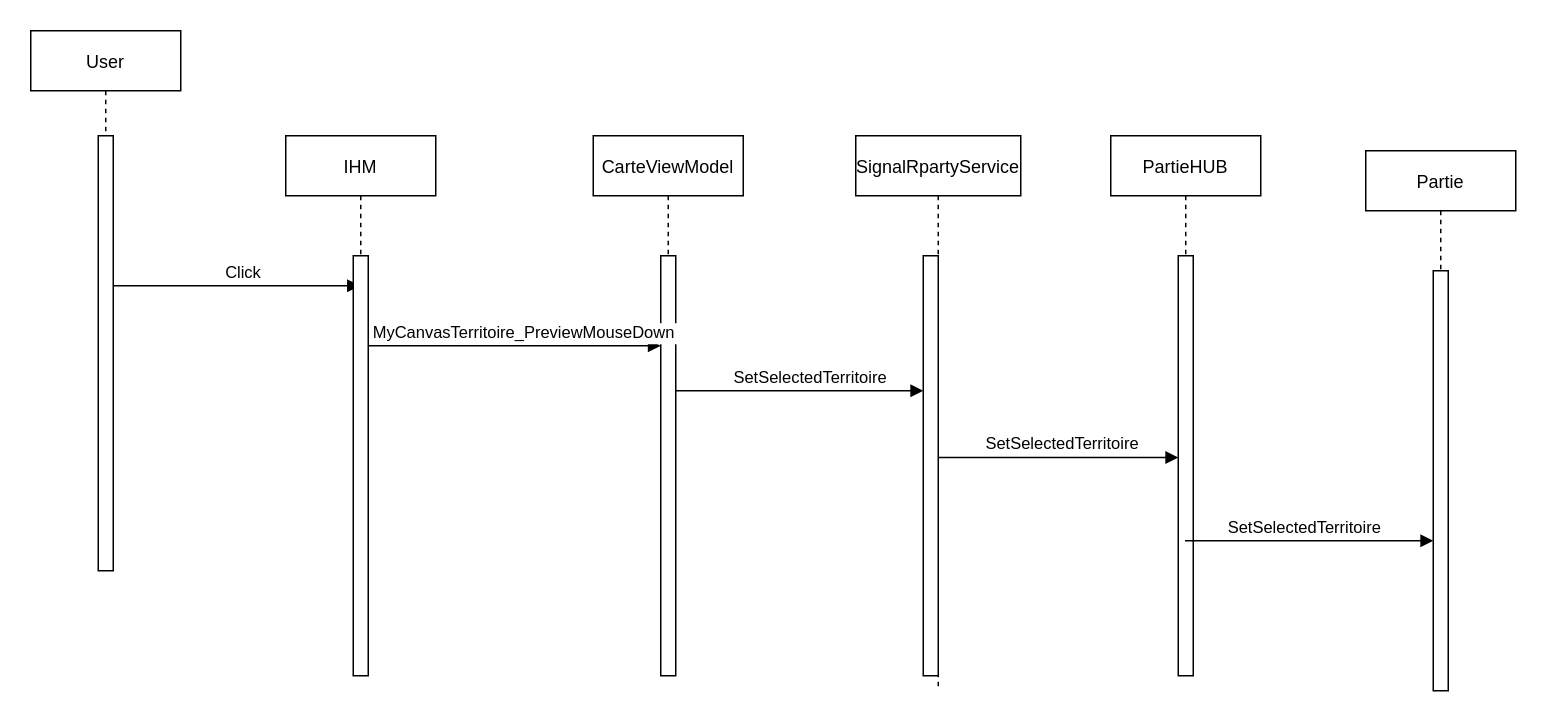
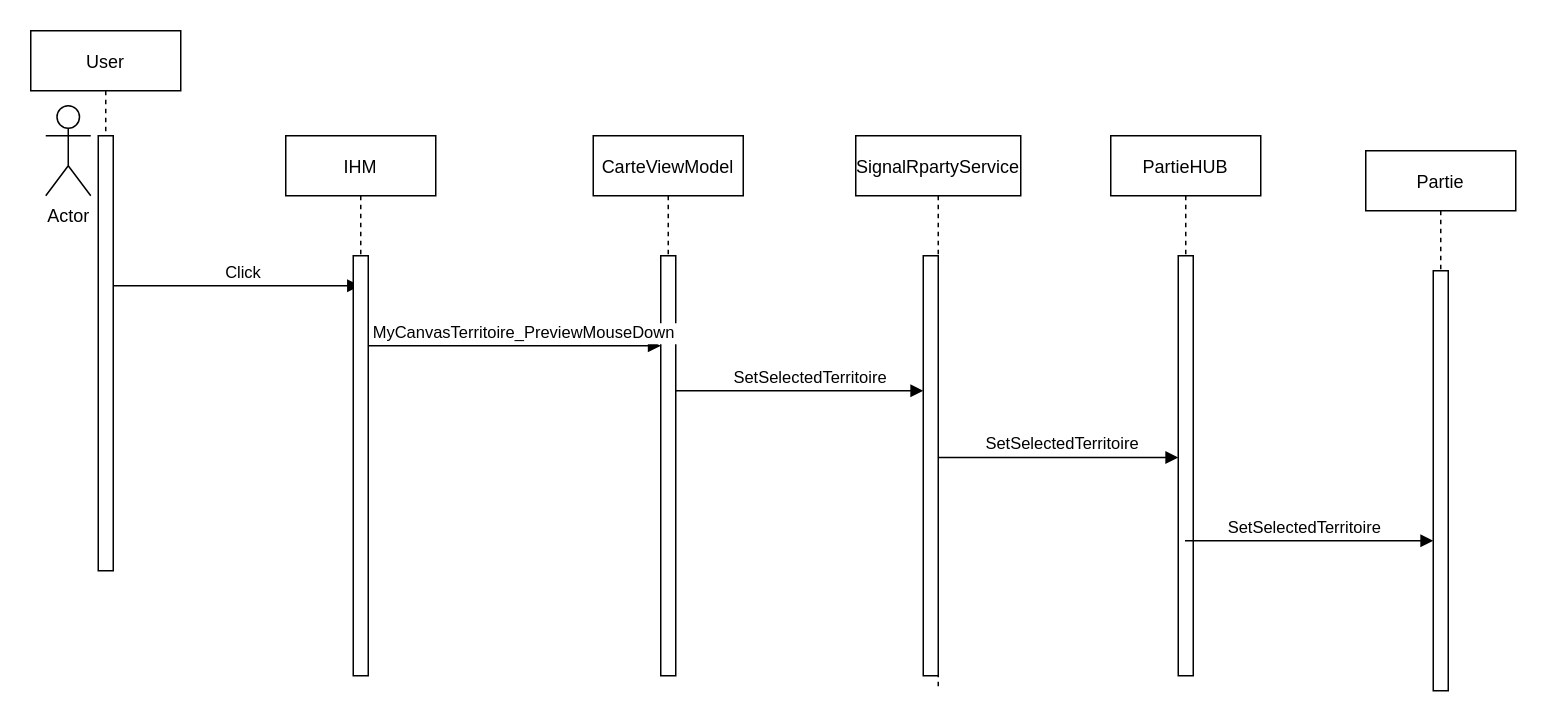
none -> (68, 151)
